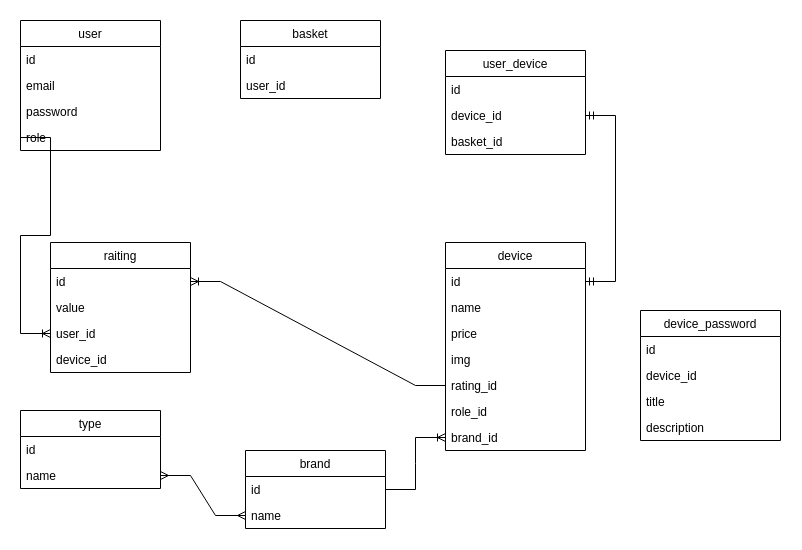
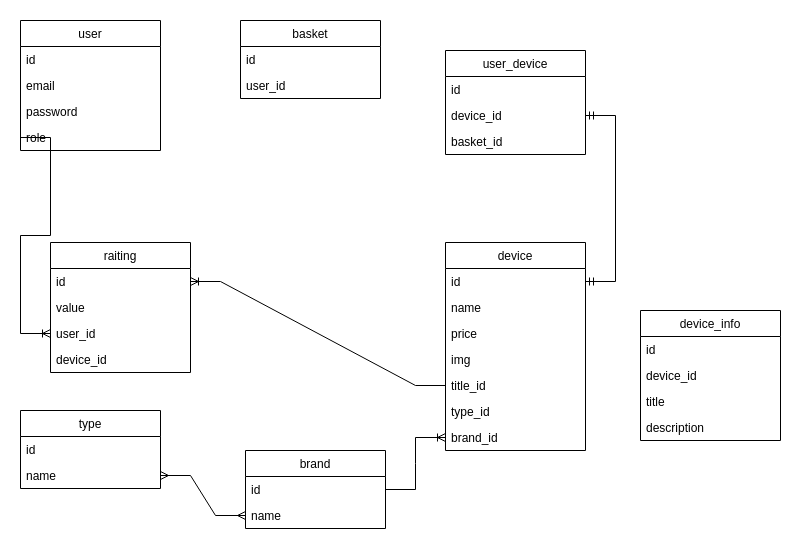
(710, 324) -> (710, 324)
(478, 386) -> (473, 386)
(471, 412) -> (473, 412)
